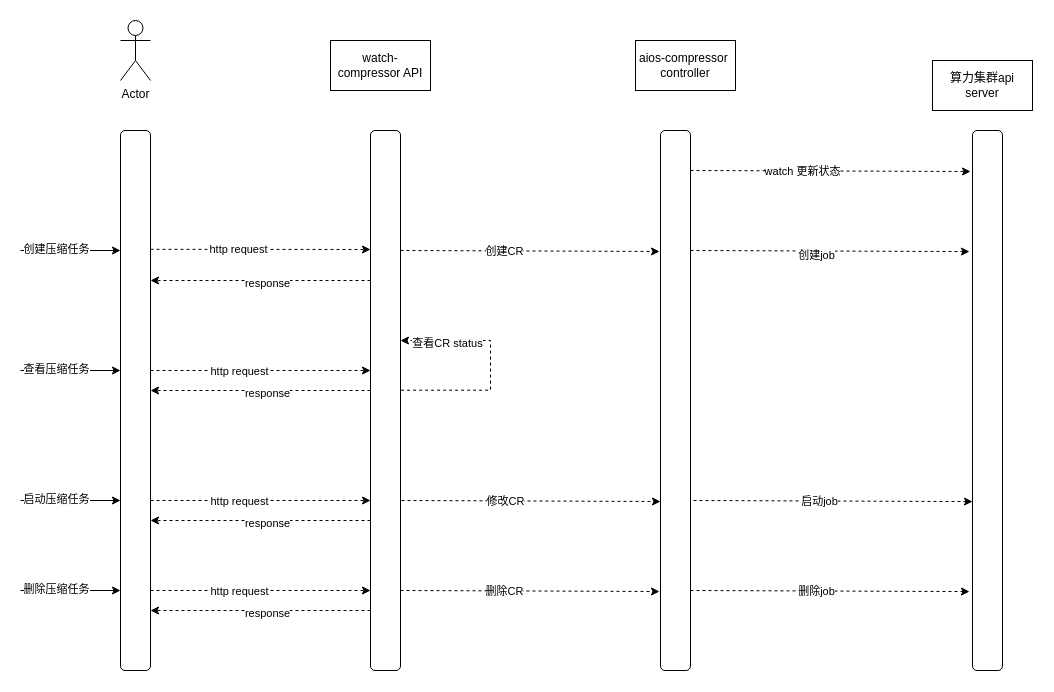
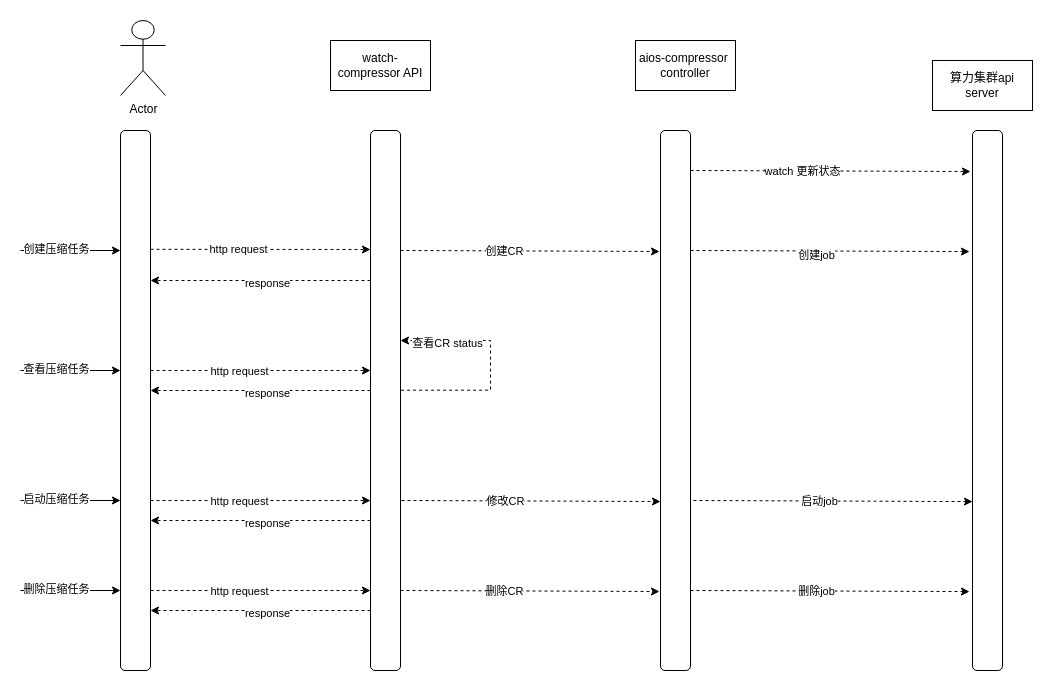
(136, 51) -> (143, 58)
